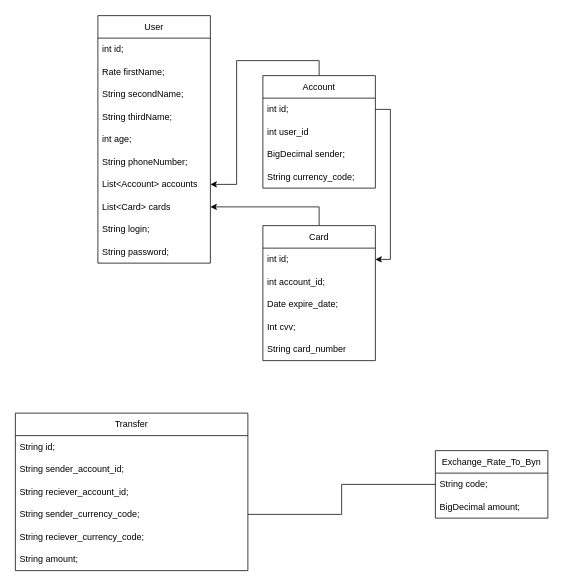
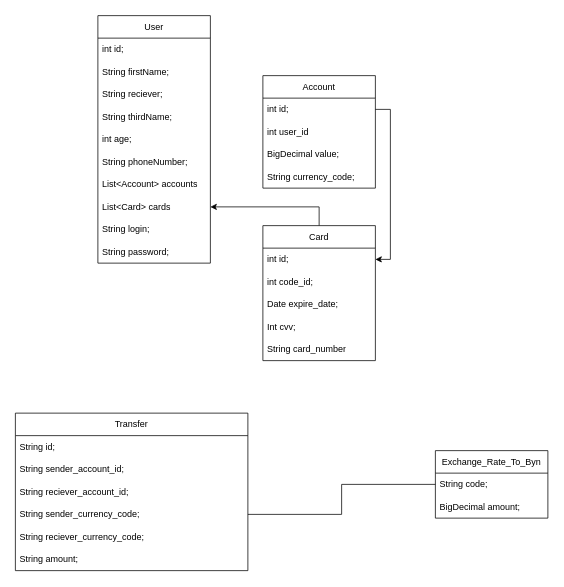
(137, 72) -> (141, 72)
(237, 91) -> none
(144, 94) -> (138, 94)
(307, 154) -> (303, 154)
(300, 282) -> (293, 282)
